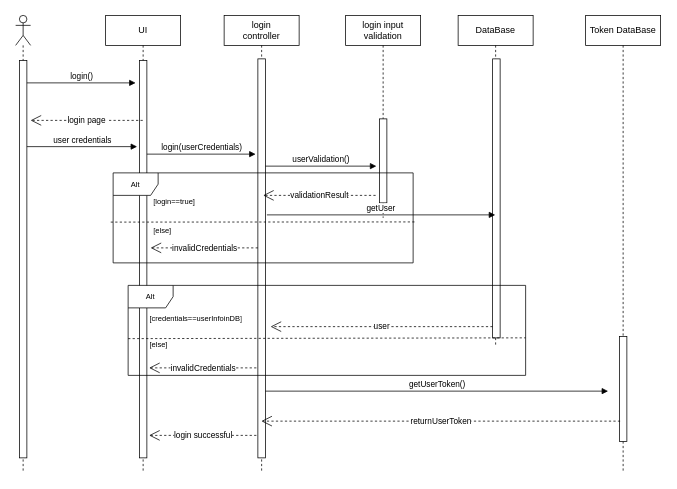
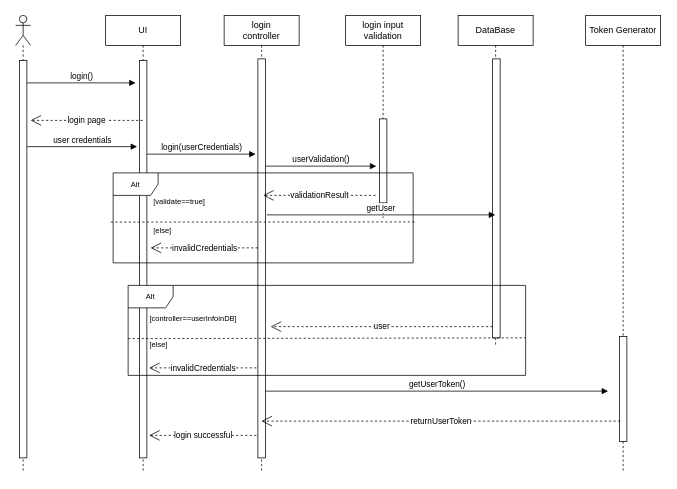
(623, 30) -> (623, 30)
(184, 202) -> (187, 207)
(197, 324) -> (197, 324)
